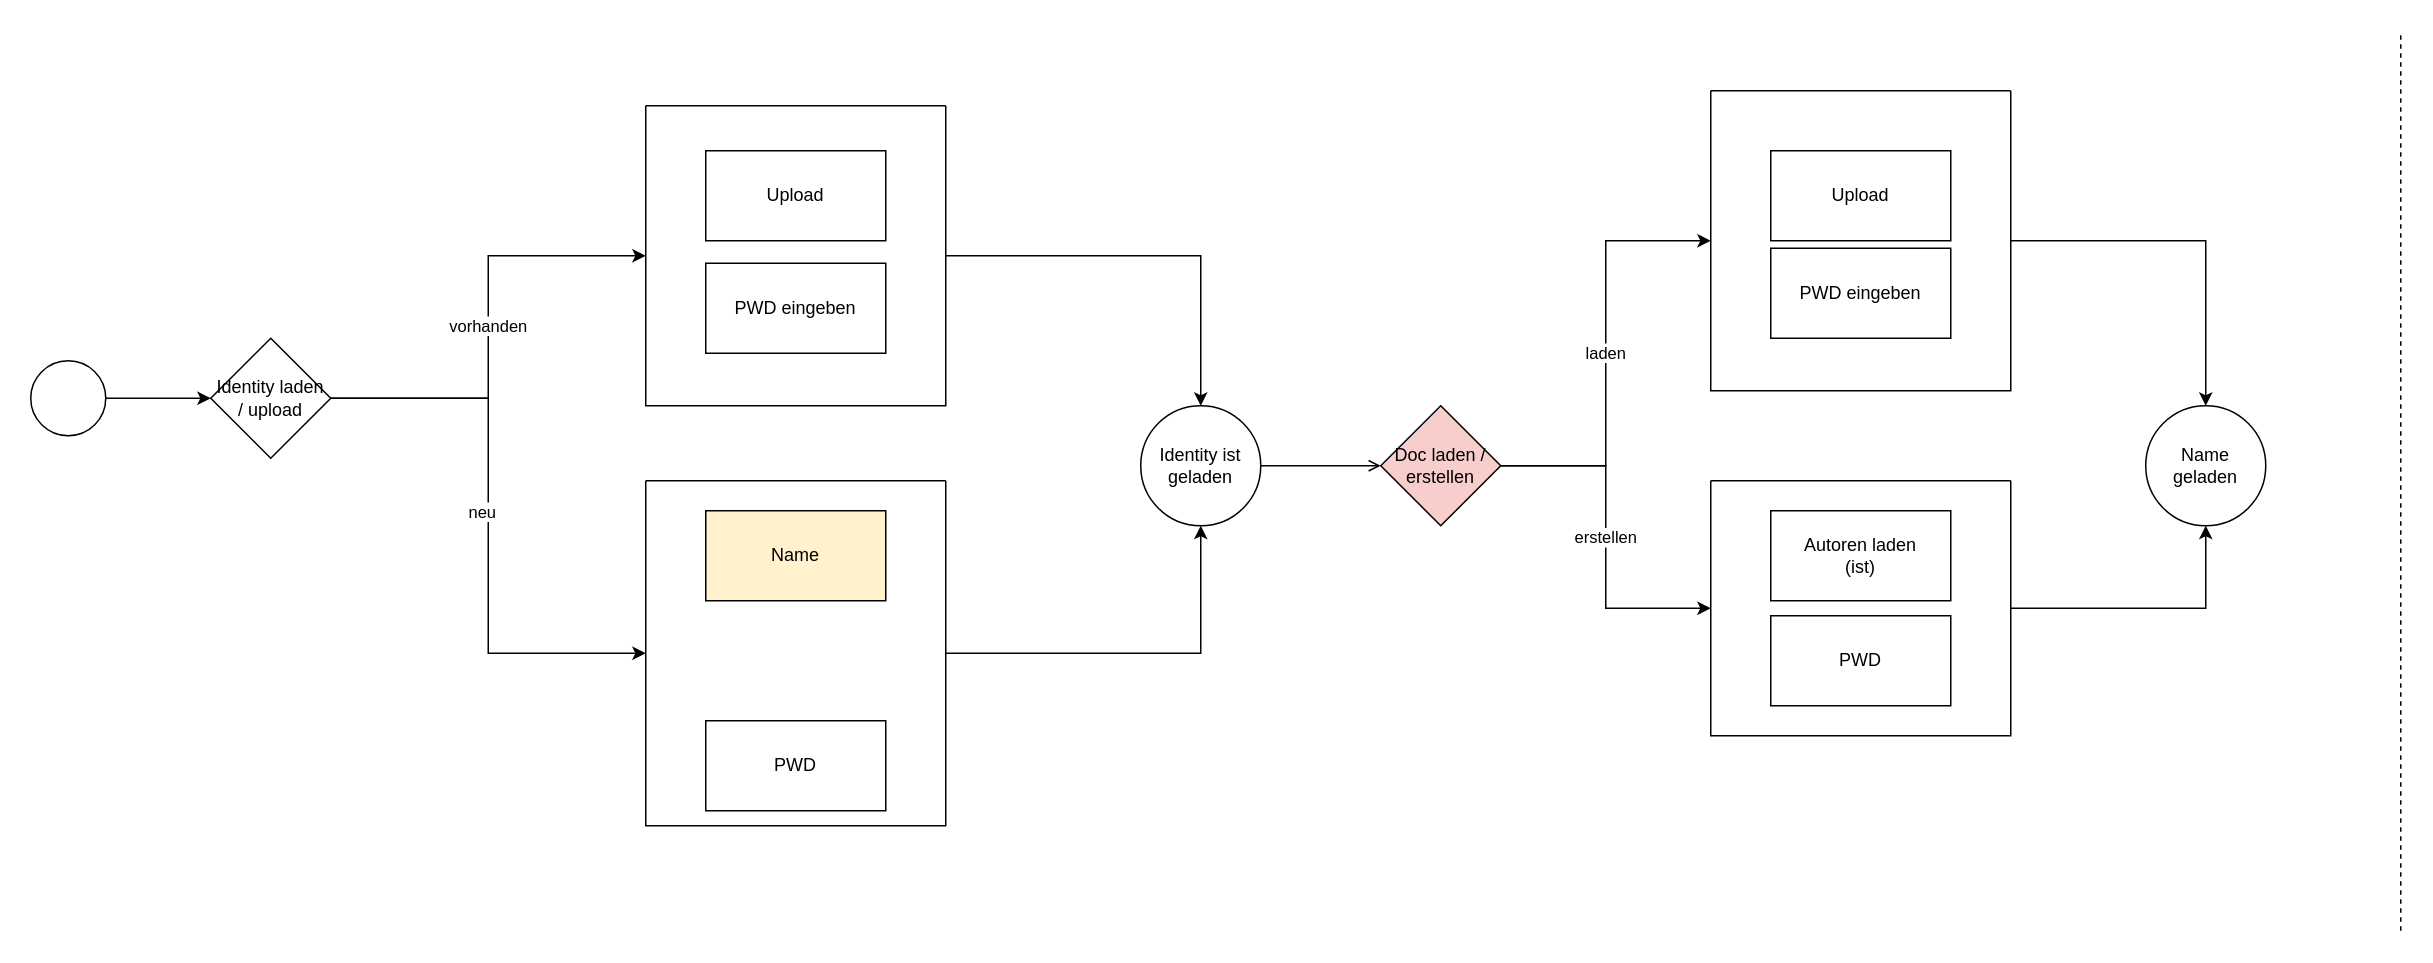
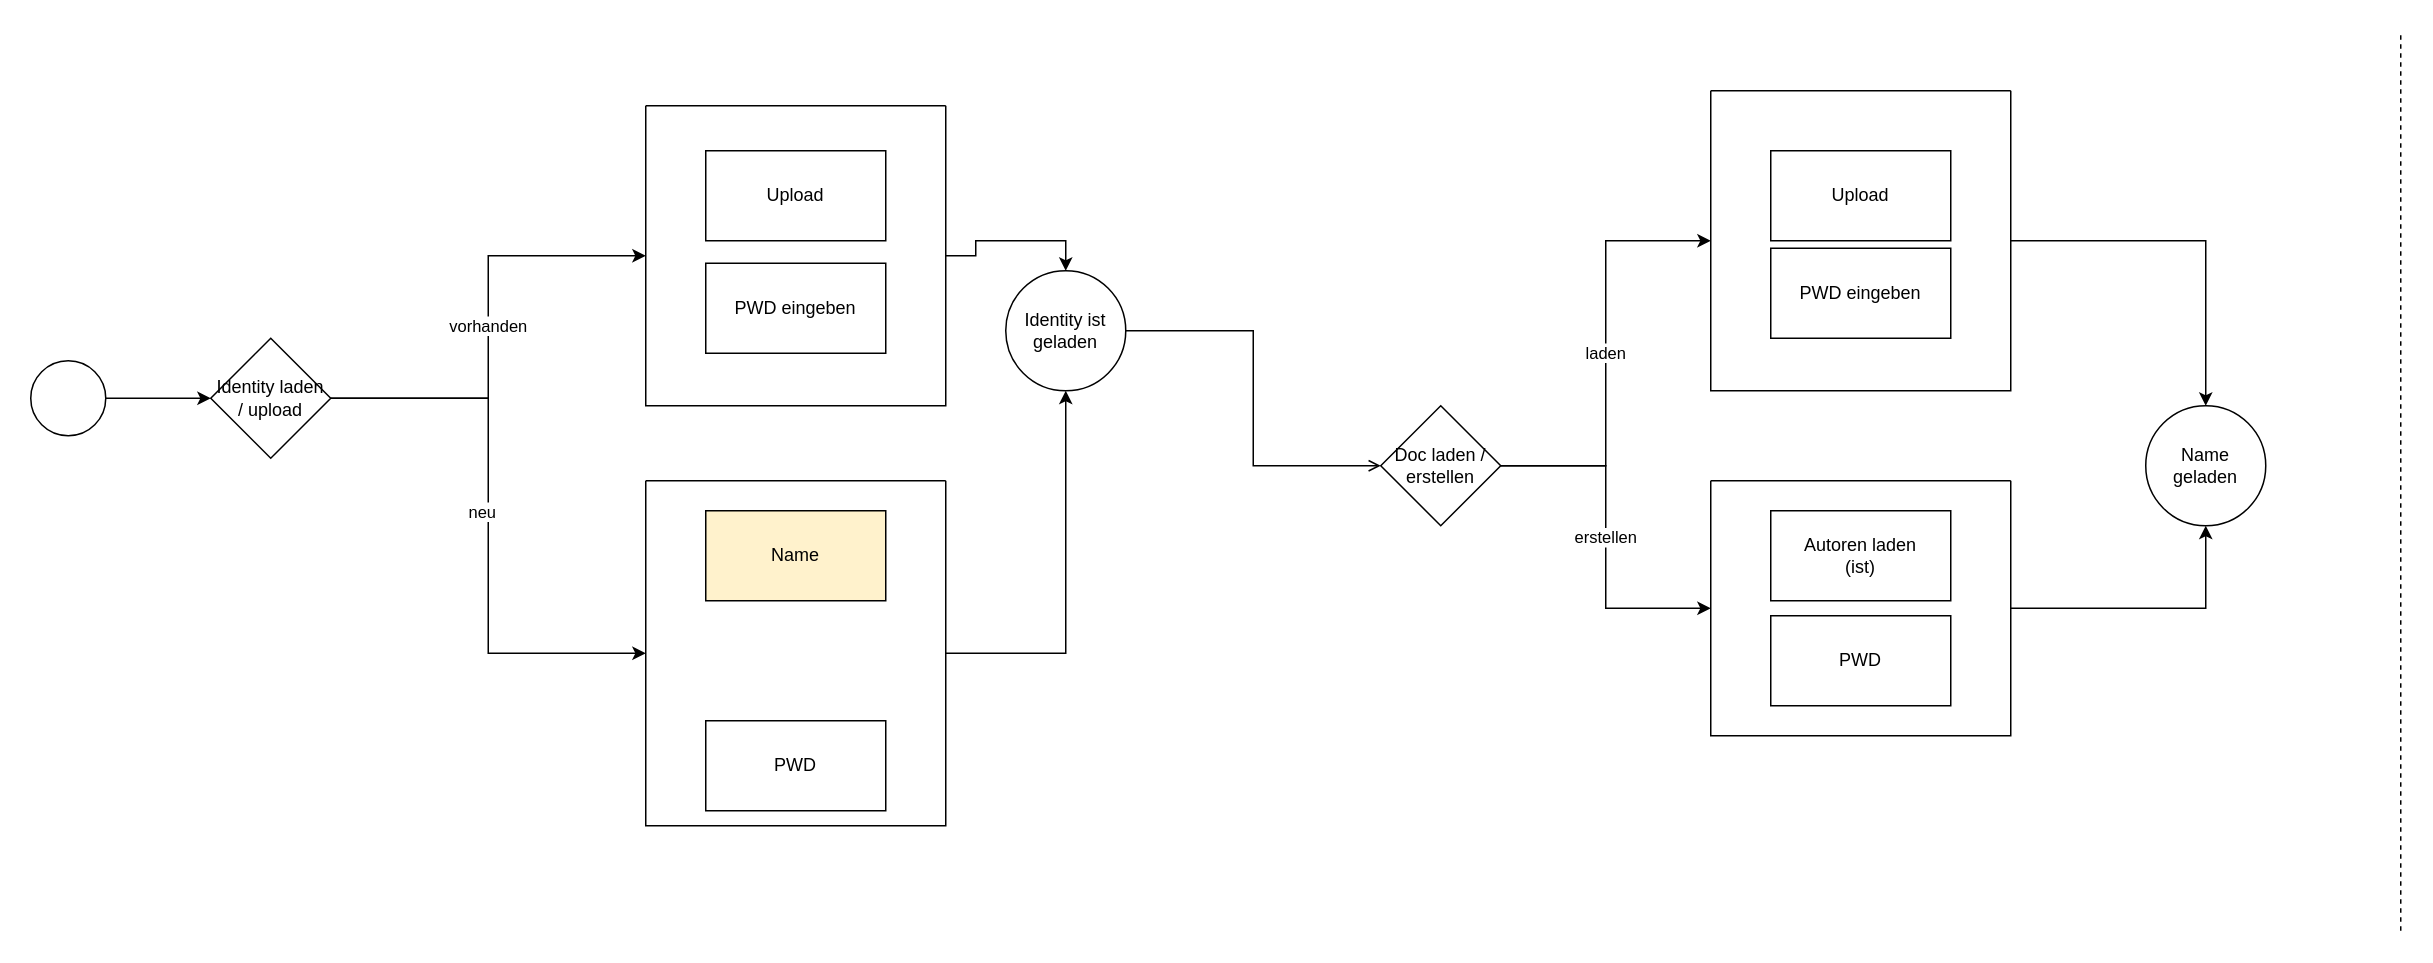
(1201, 466) -> (1066, 331)
(1441, 466) -> (1441, 466)
